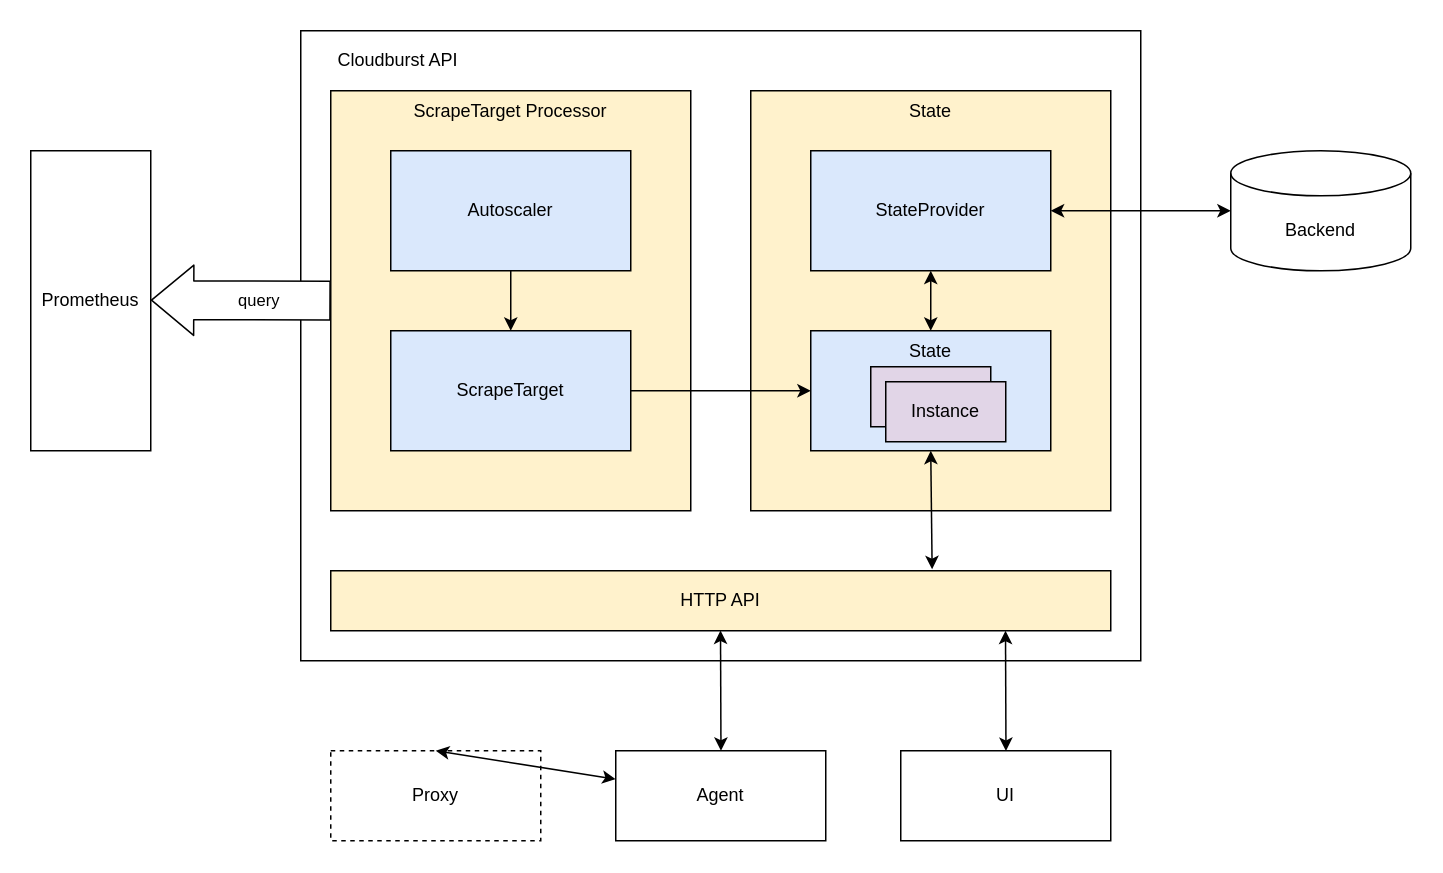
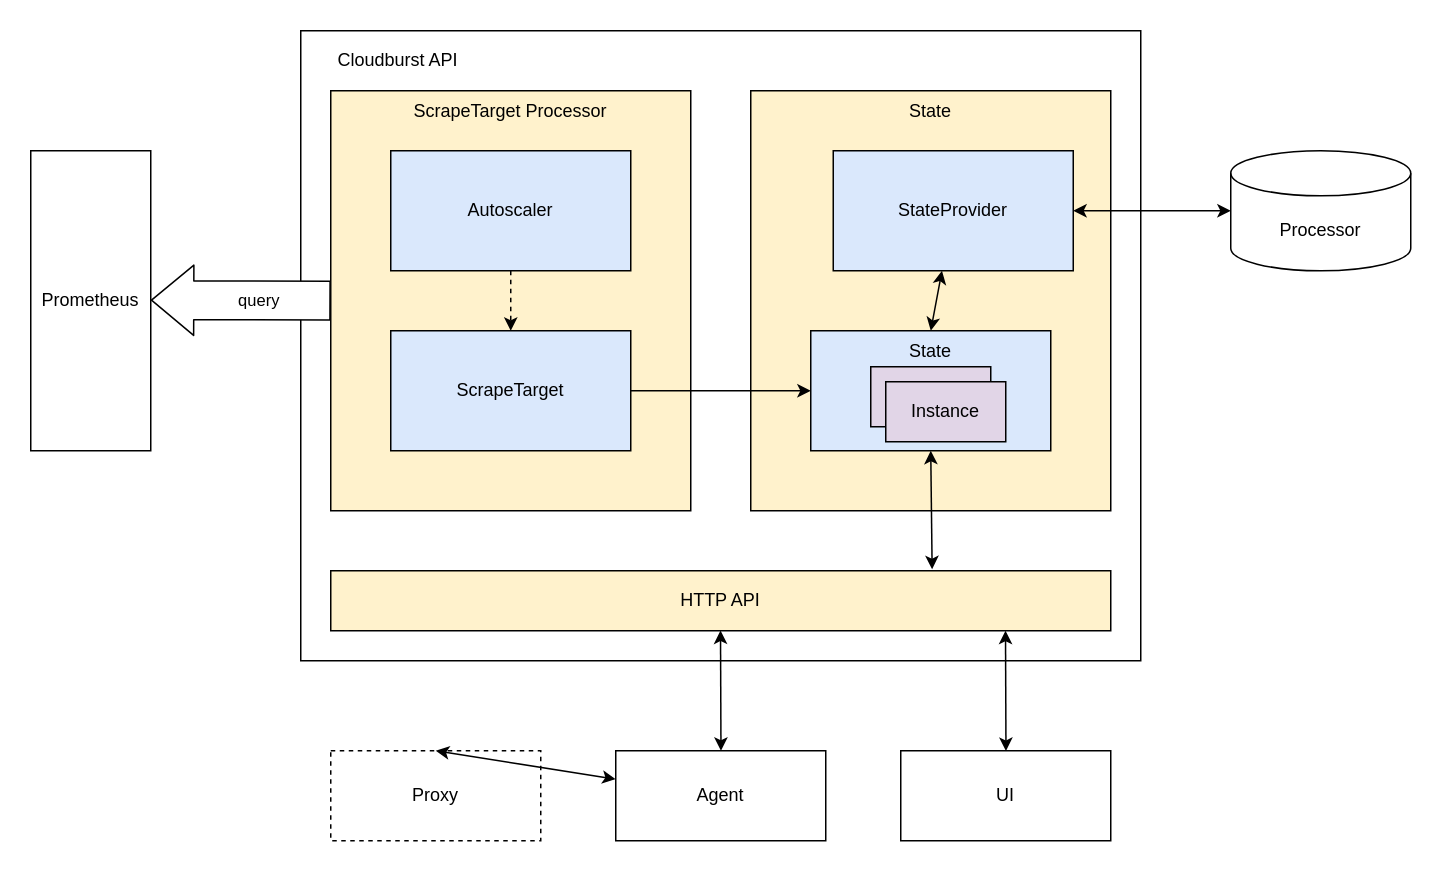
(931, 211) -> (953, 211)
(1321, 230) -> (1321, 230)
(511, 295) -> (511, 295)
